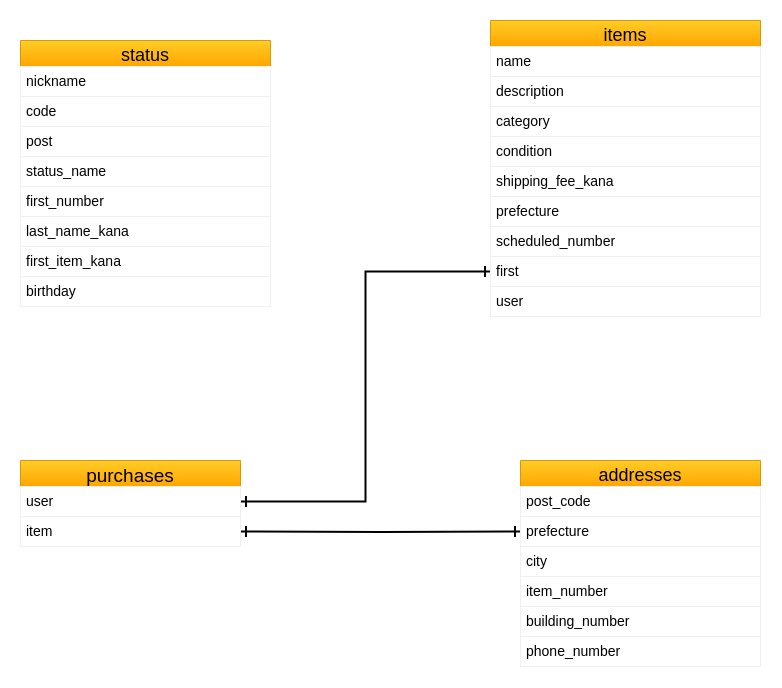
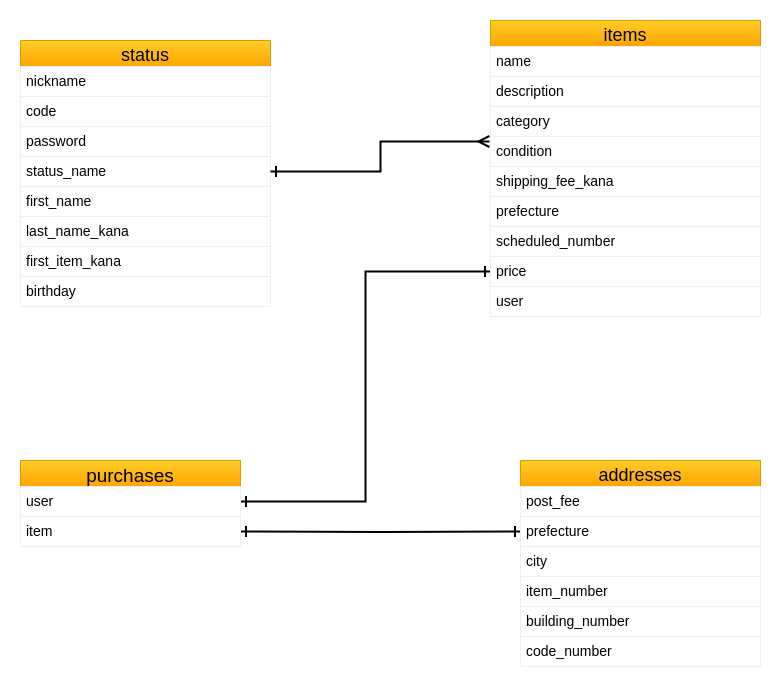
(42, 141) -> (57, 141)
none -> (381, 158)
(71, 201) -> (63, 201)
(514, 271) -> (514, 271)
(561, 501) -> (557, 501)
(573, 651) -> (569, 651)
